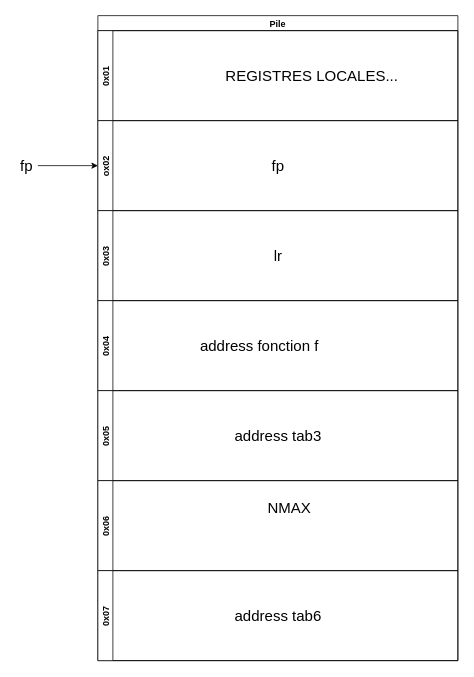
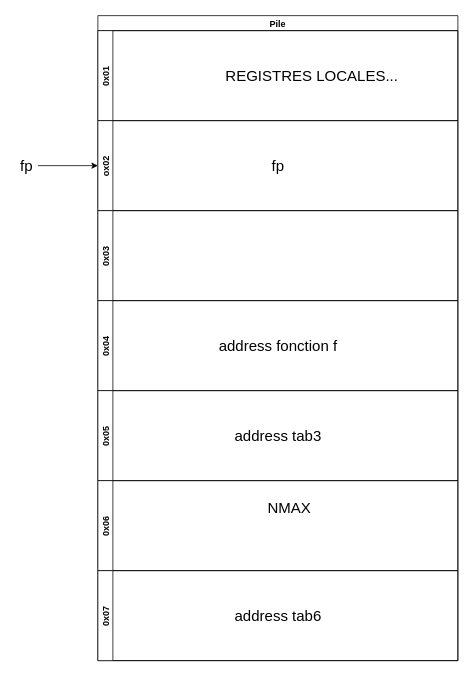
(278, 255) -> none
(259, 345) -> (278, 345)
